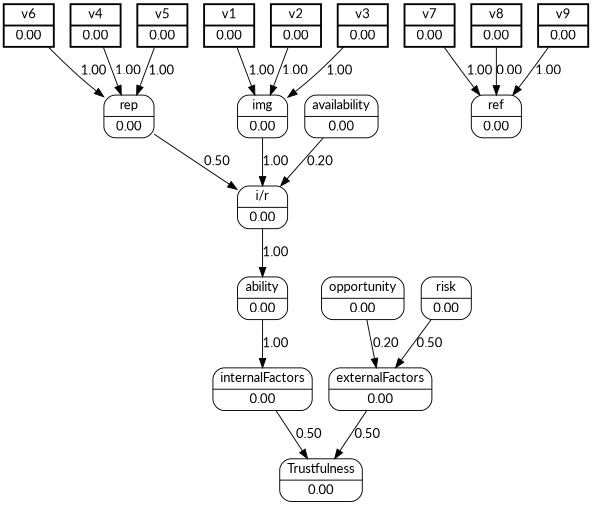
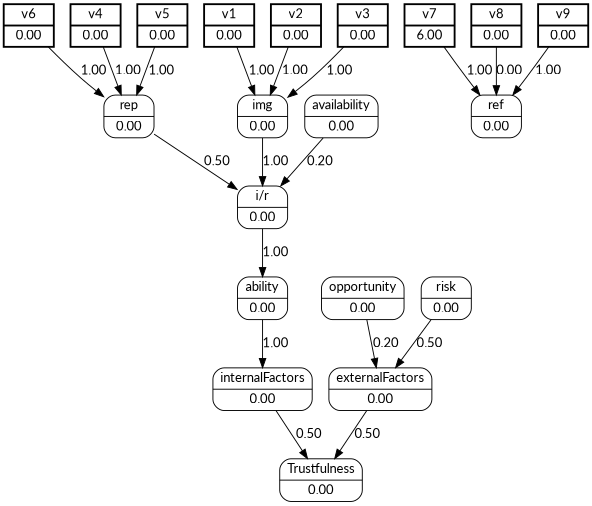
(430, 36) -> (430, 36)
